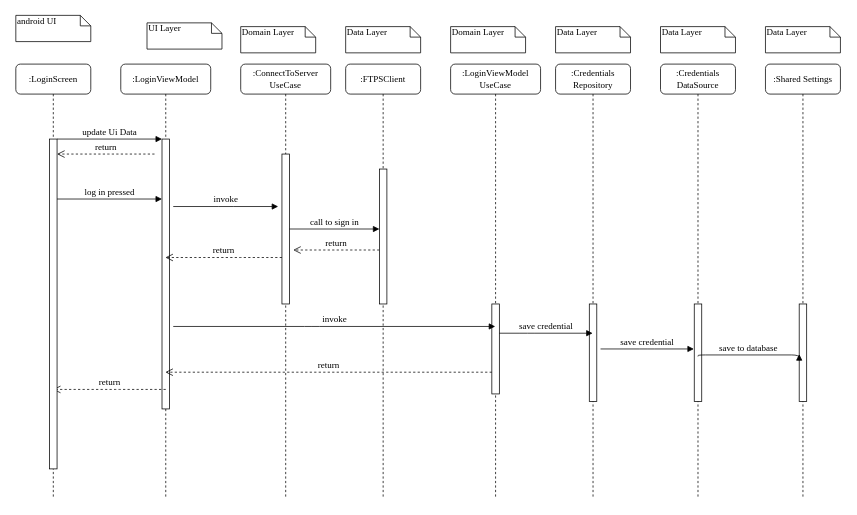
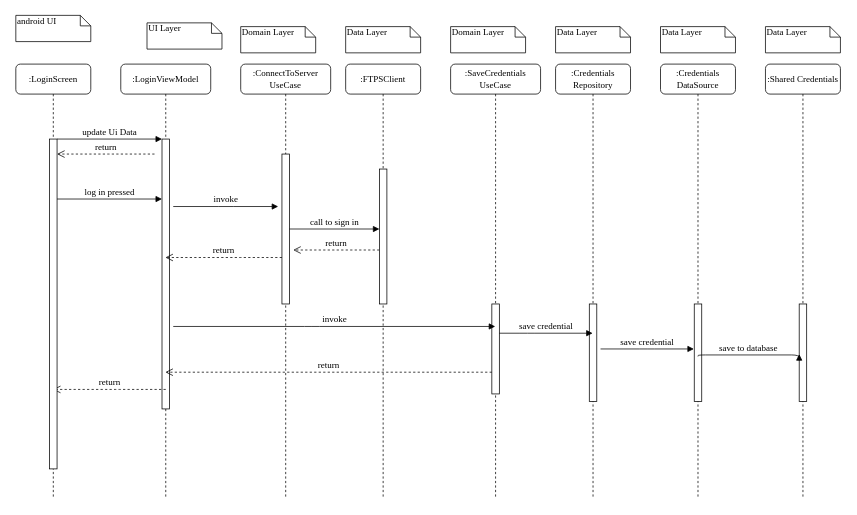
(495, 79) -> (495, 79)
(803, 79) -> (803, 79)
